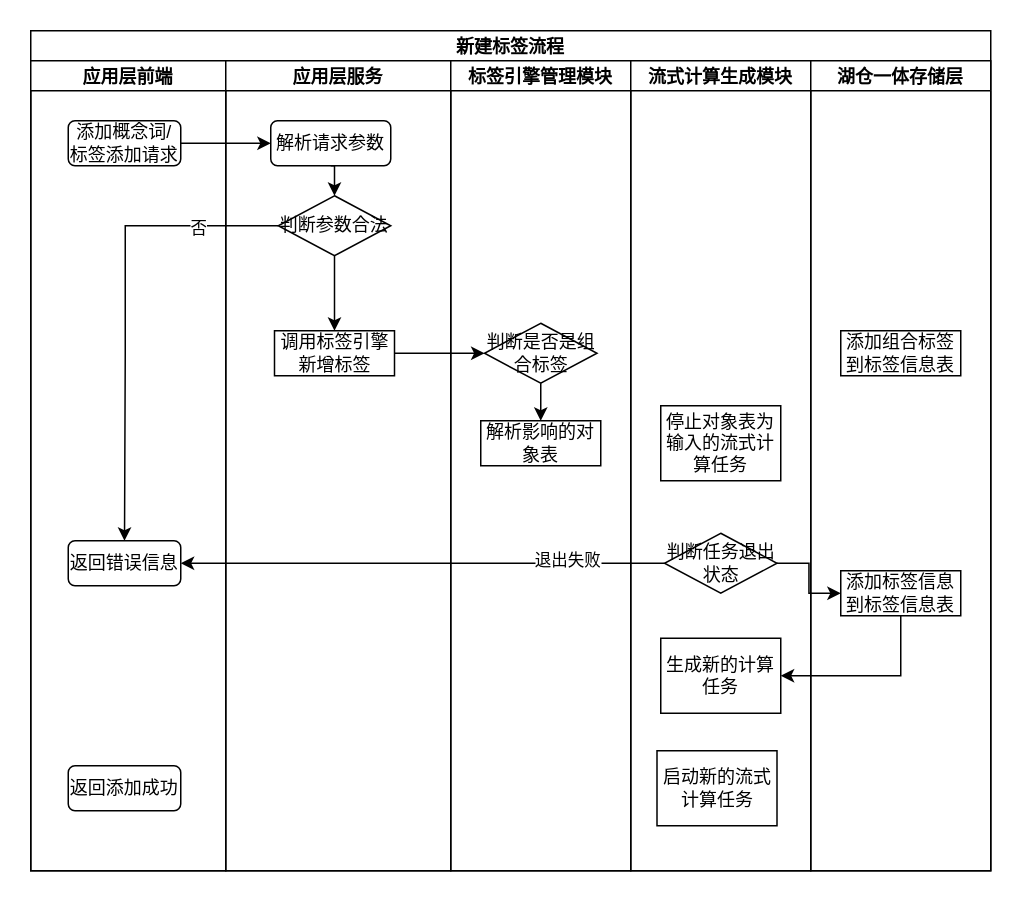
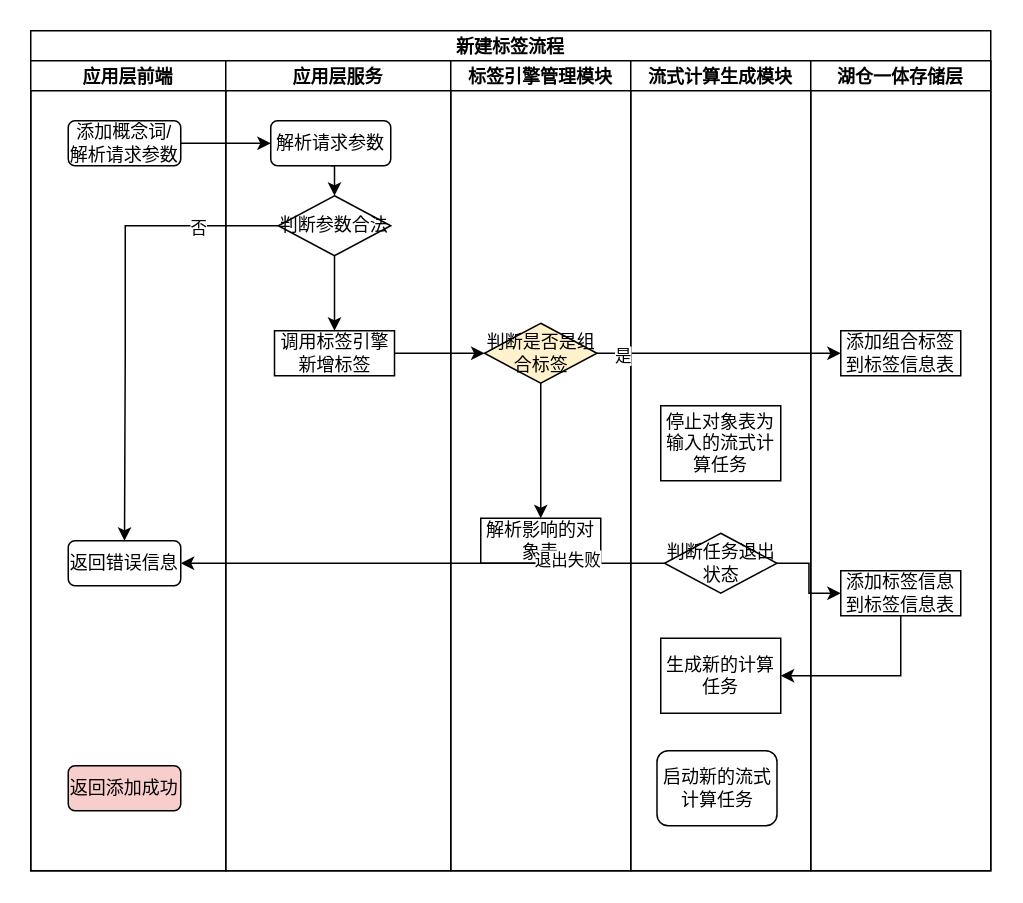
(125, 143) -> (125, 143)
(541, 353) -> (541, 353)
none -> (714, 353)
(541, 443) -> (541, 541)
(125, 788) -> (125, 788)
(717, 788) -> (717, 788)
